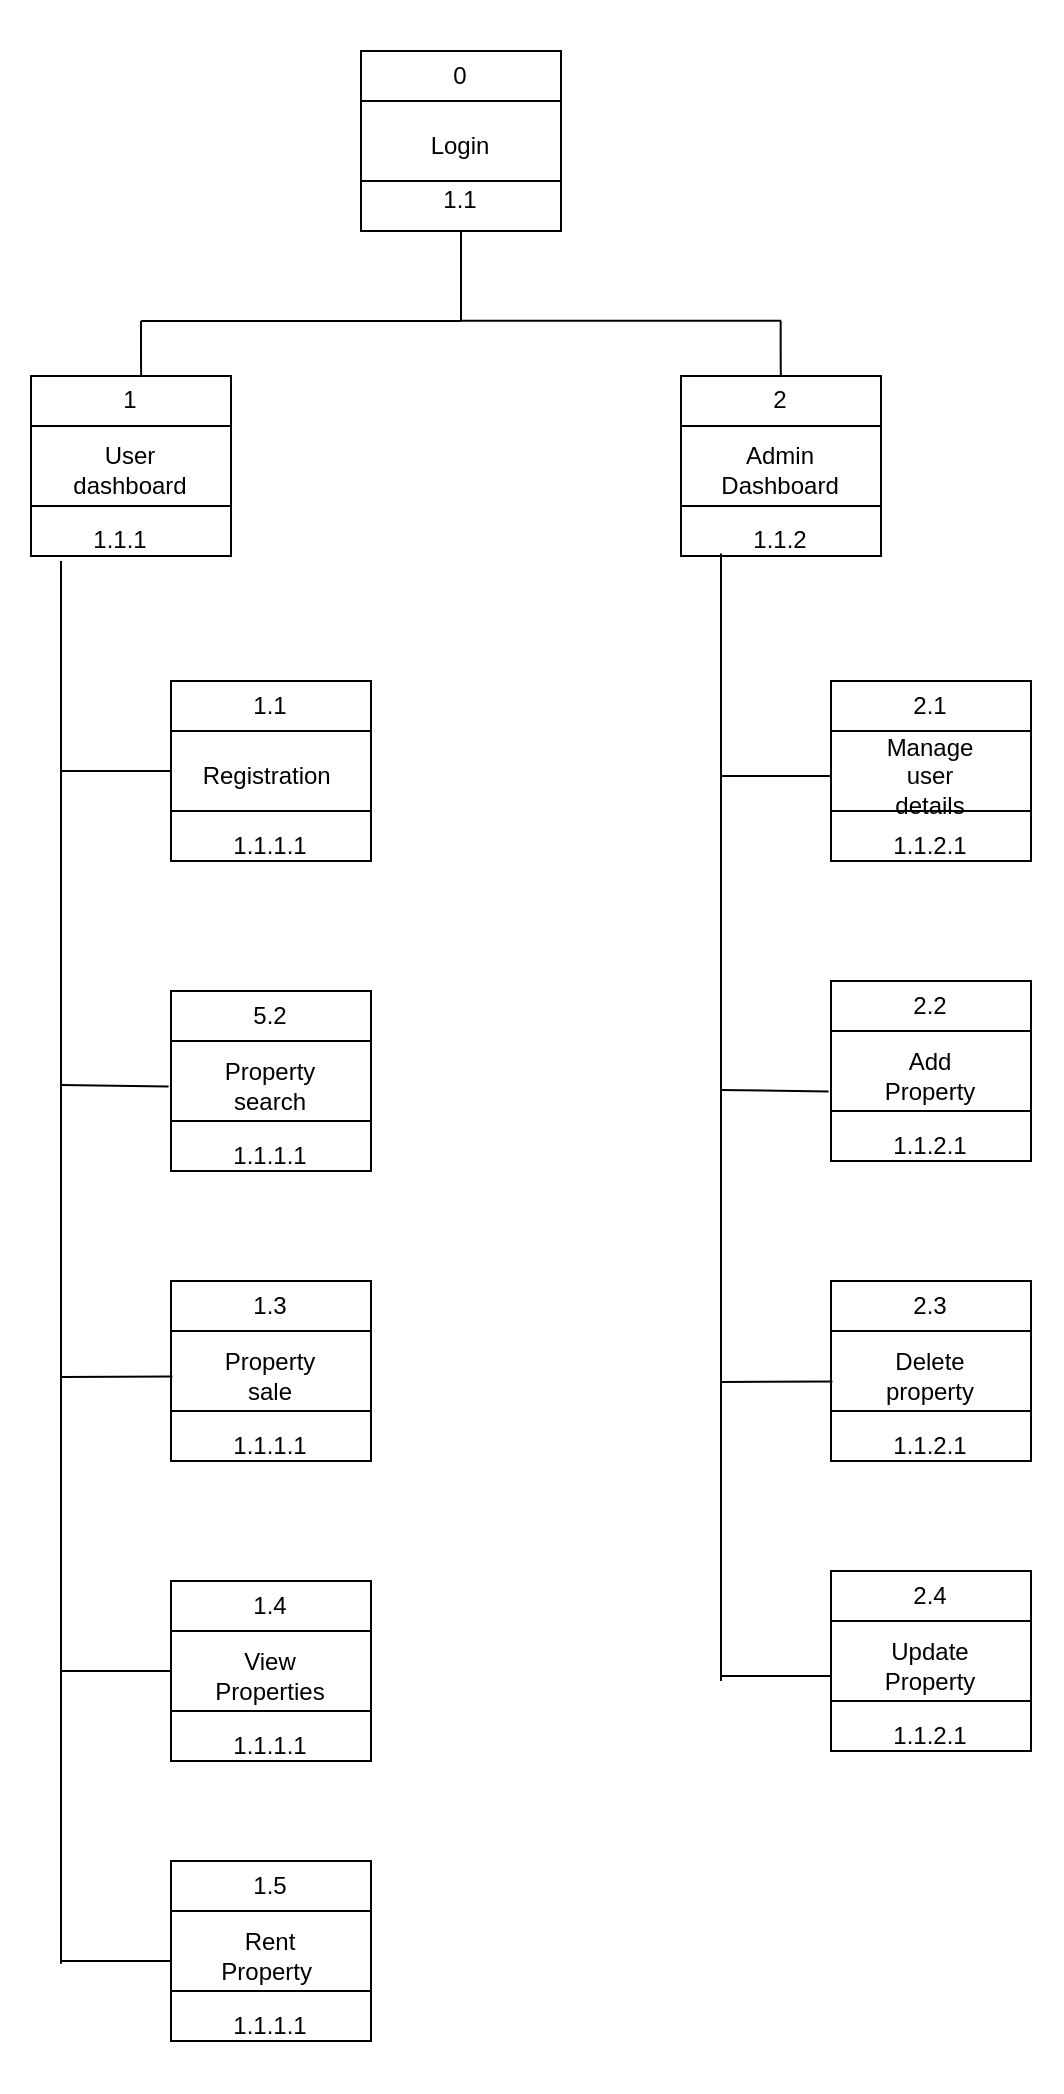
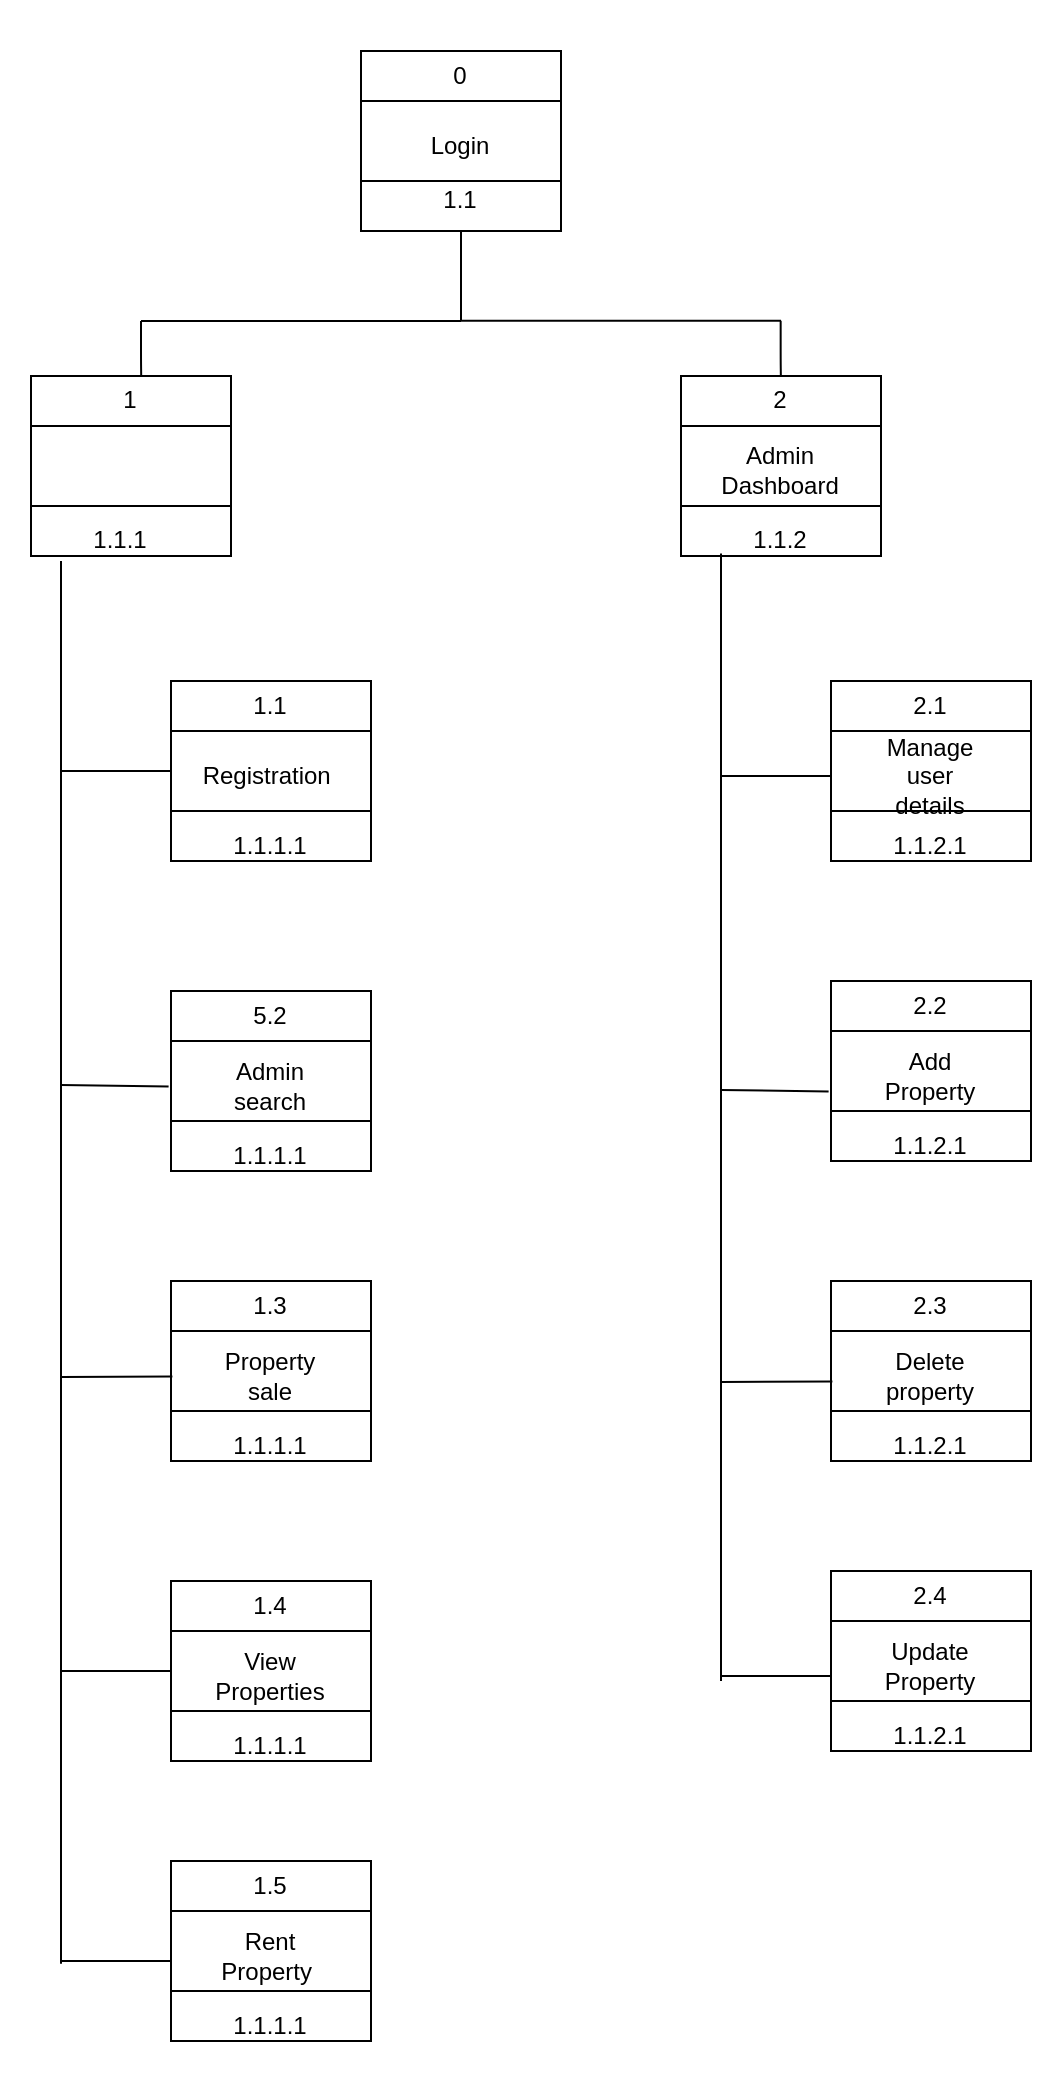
(131, 471) -> none
(271, 1087) -> (271, 1087)
